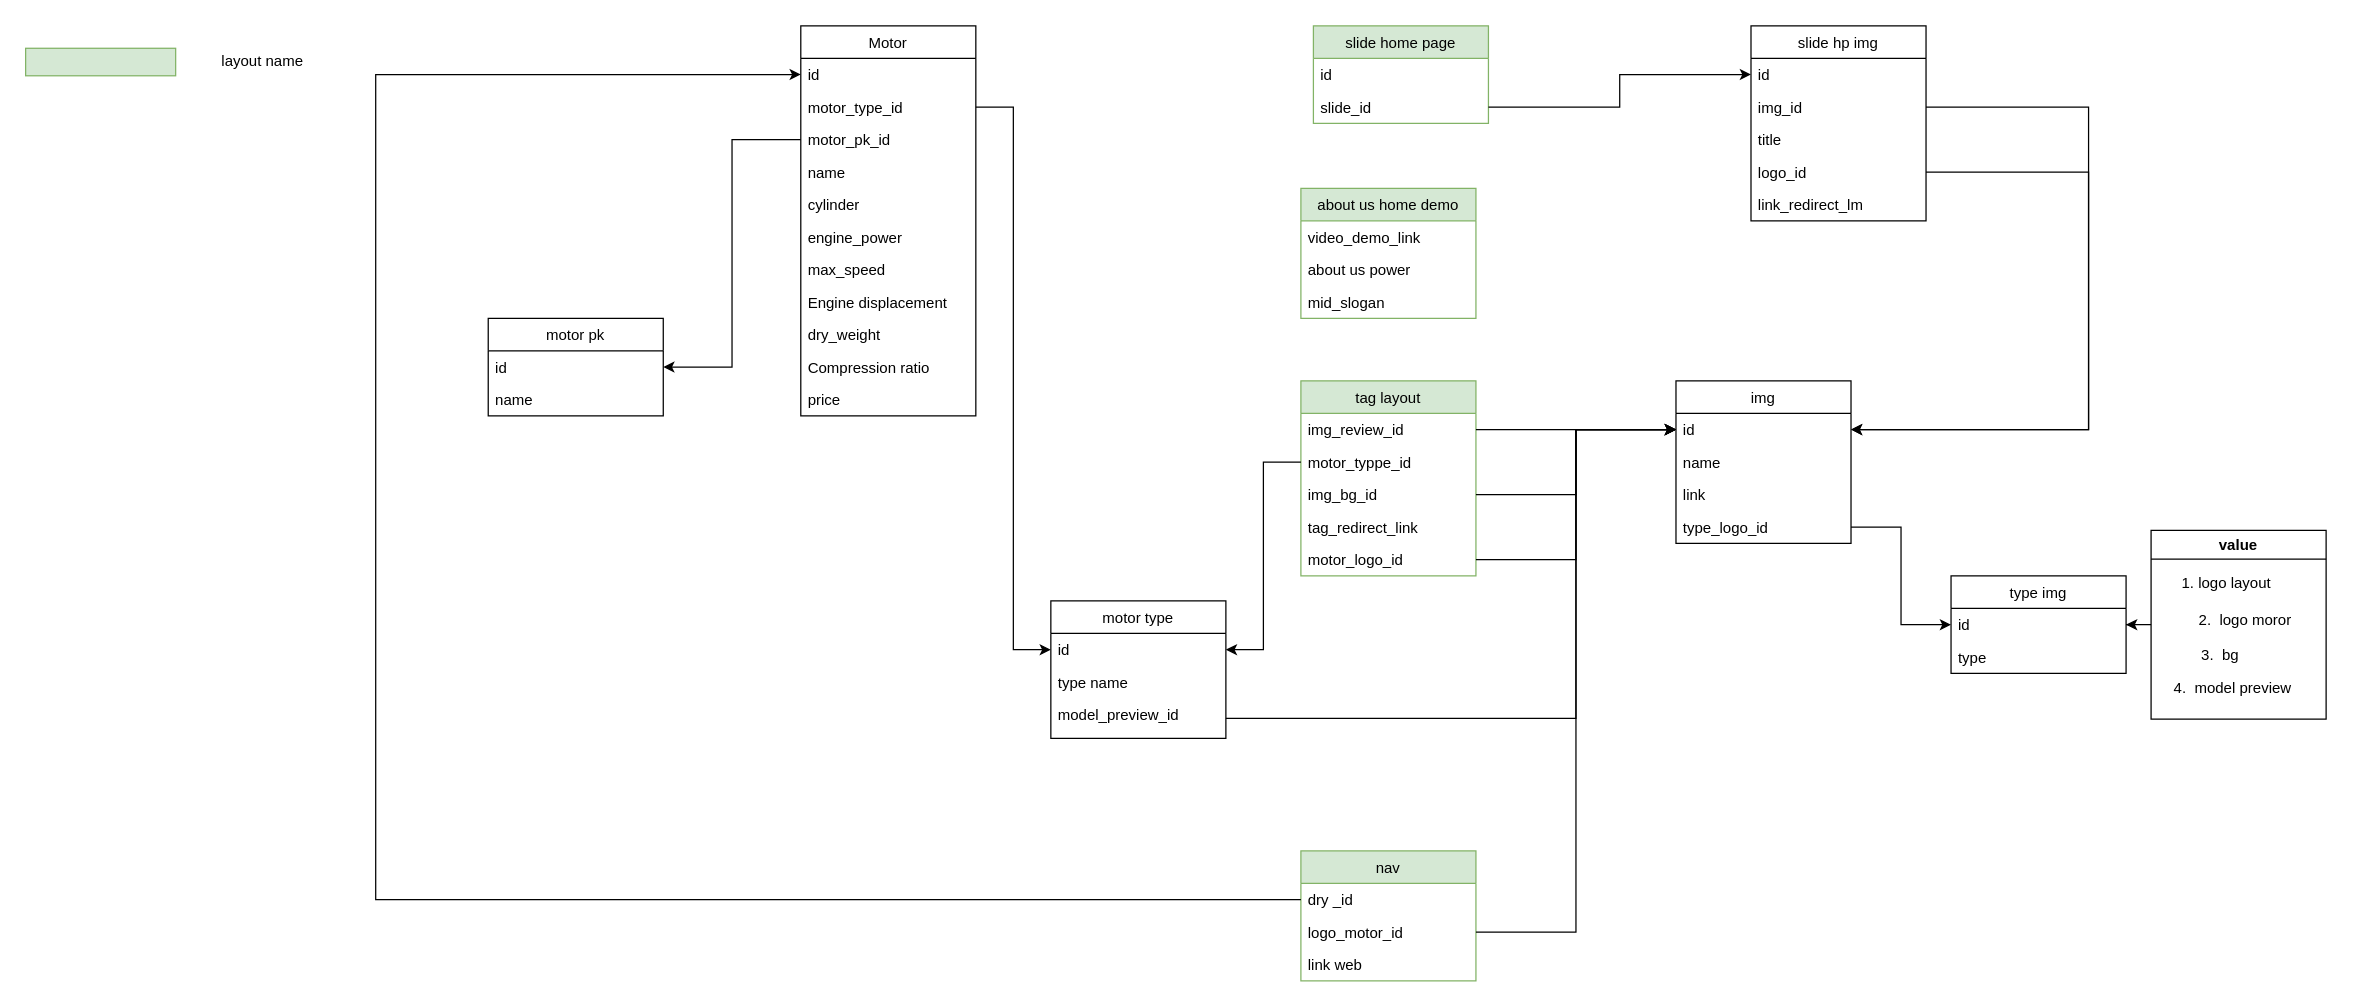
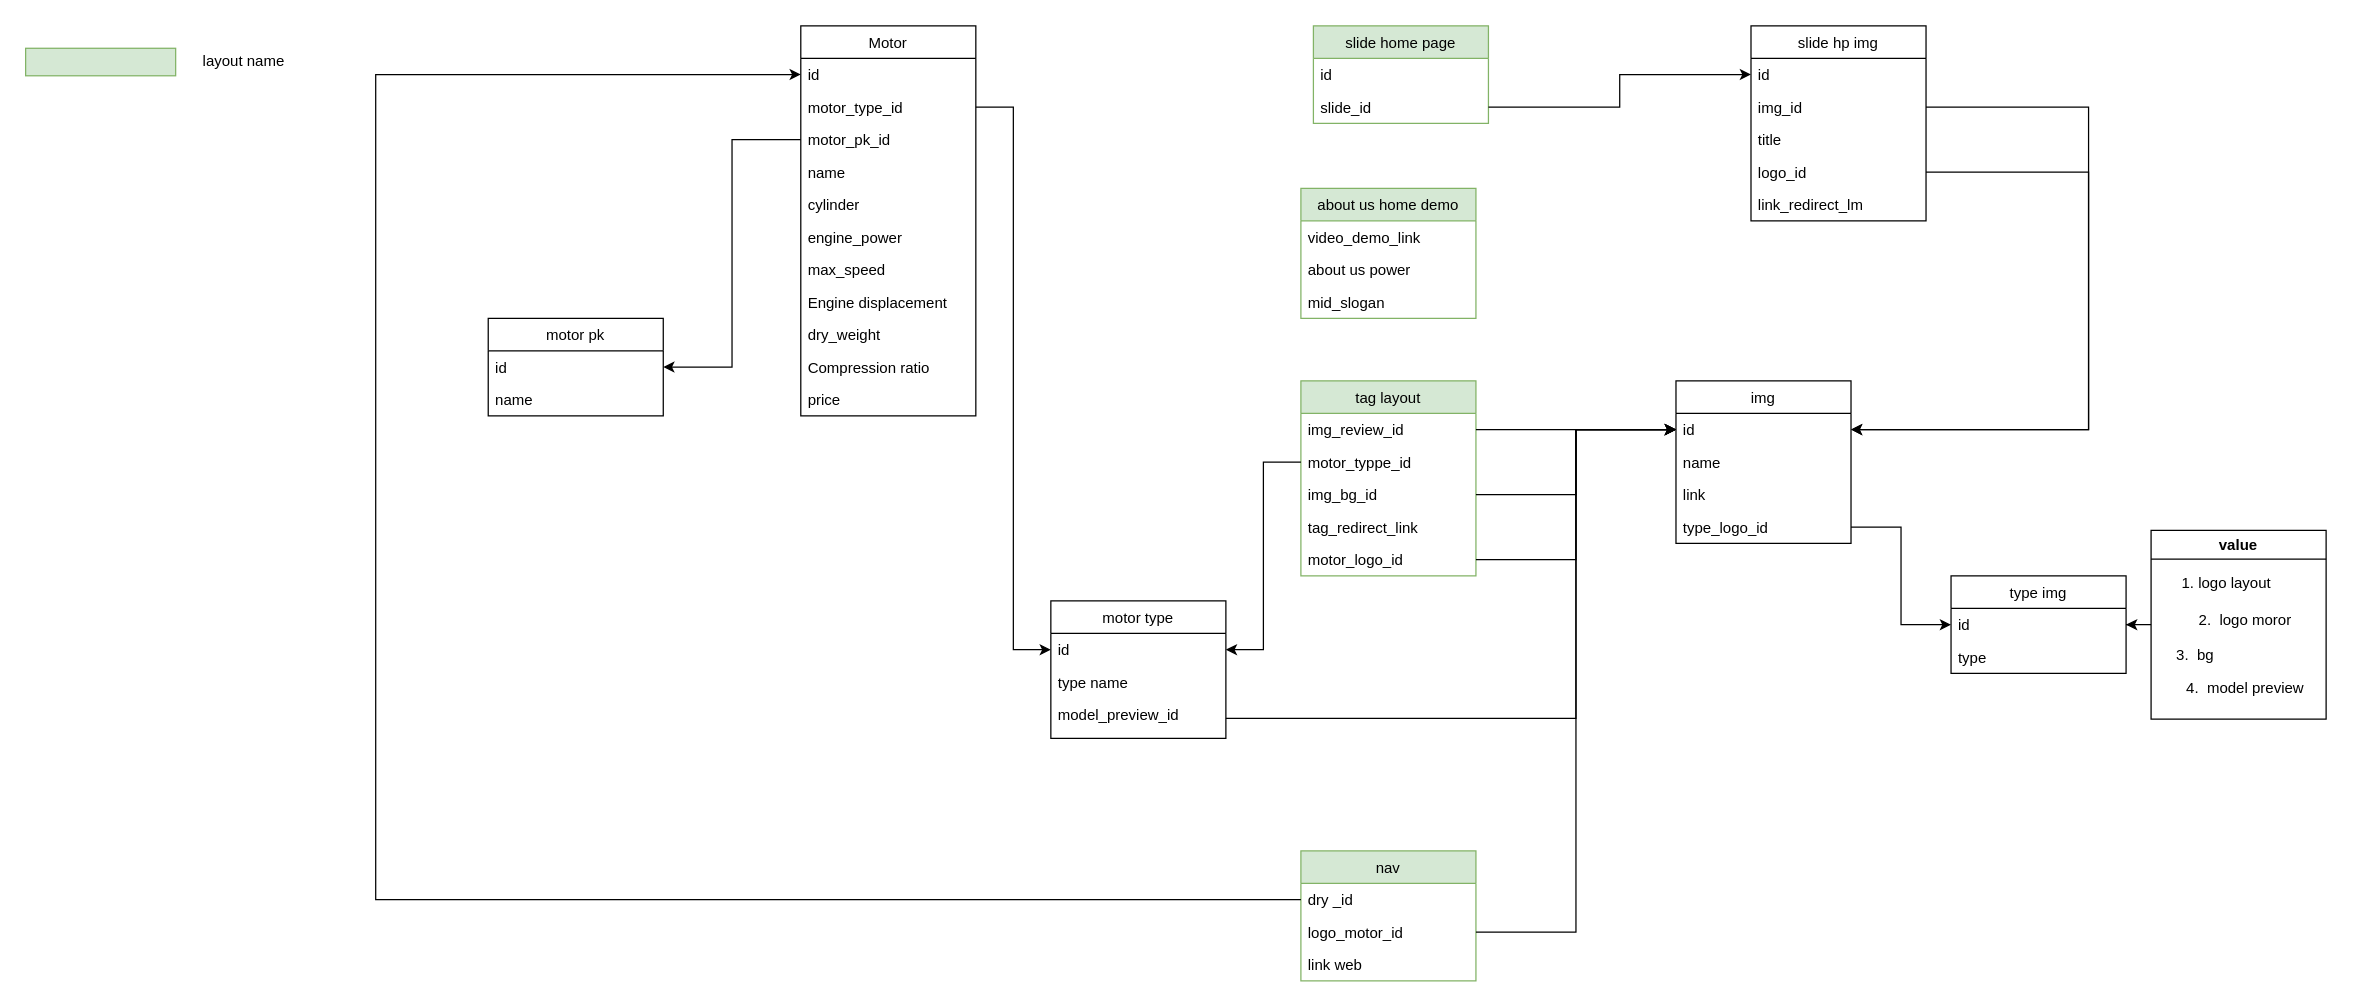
(288, 62) -> (269, 62)
(2219, 655) -> (2194, 655)
(2232, 688) -> (2244, 688)
